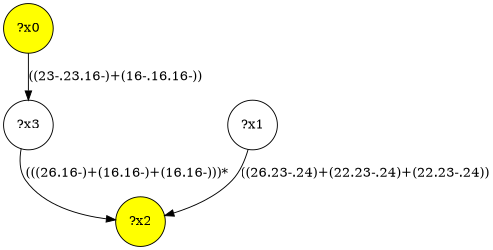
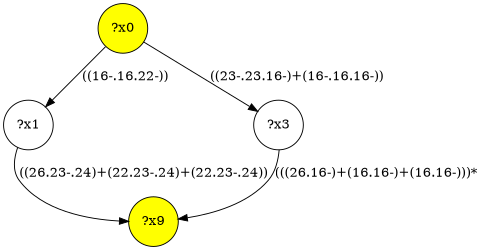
none -> (79, 73)
(140, 222) -> (153, 222)
